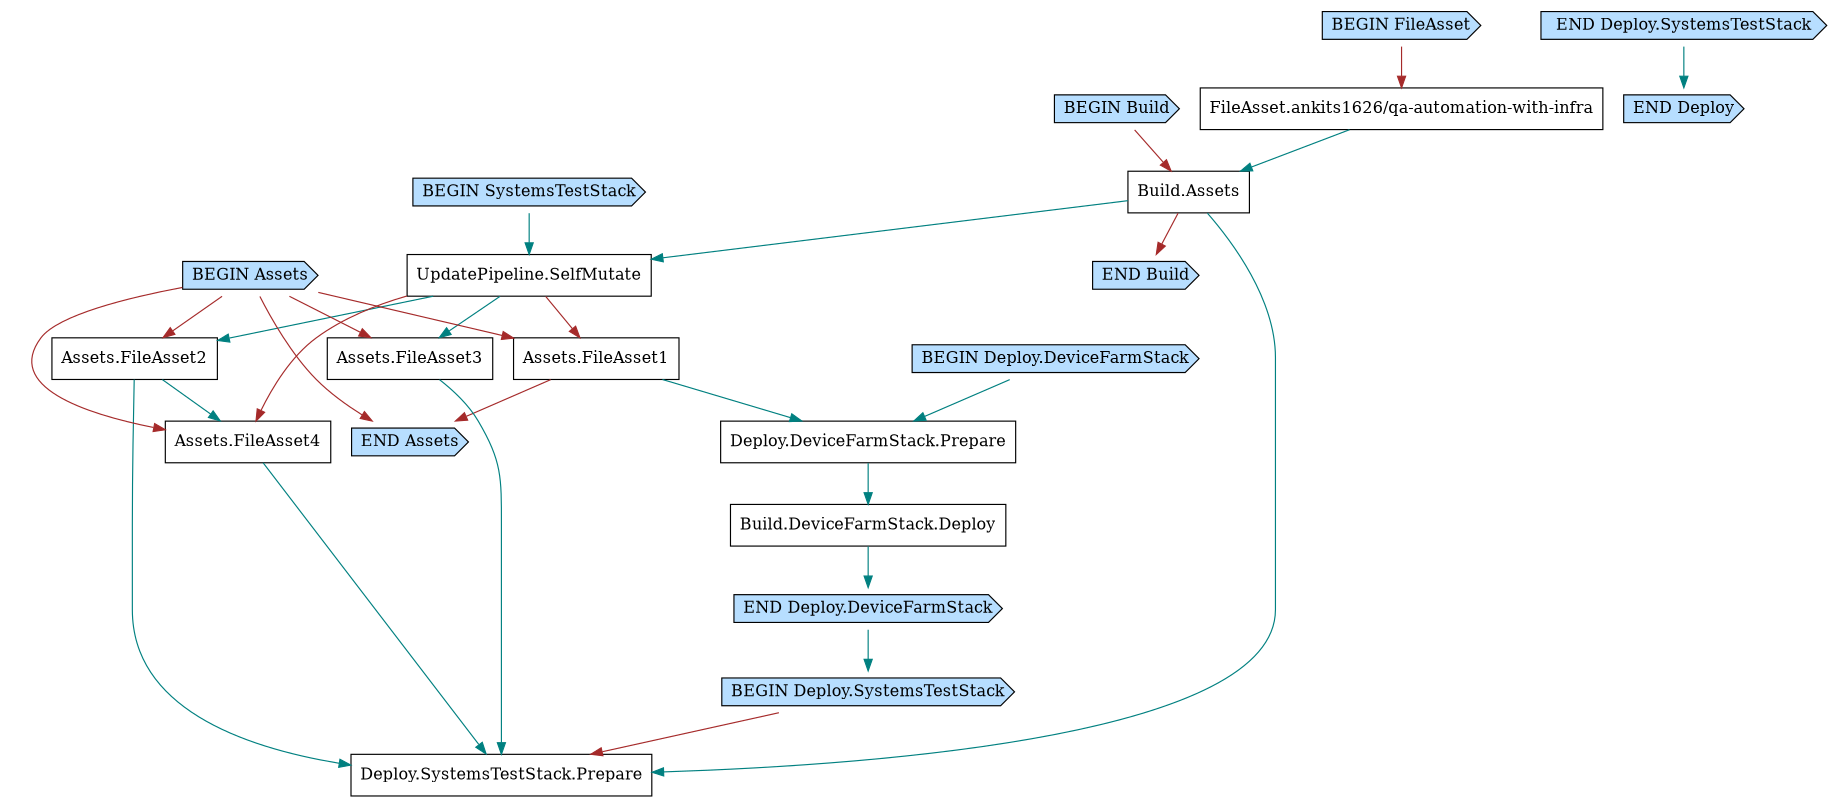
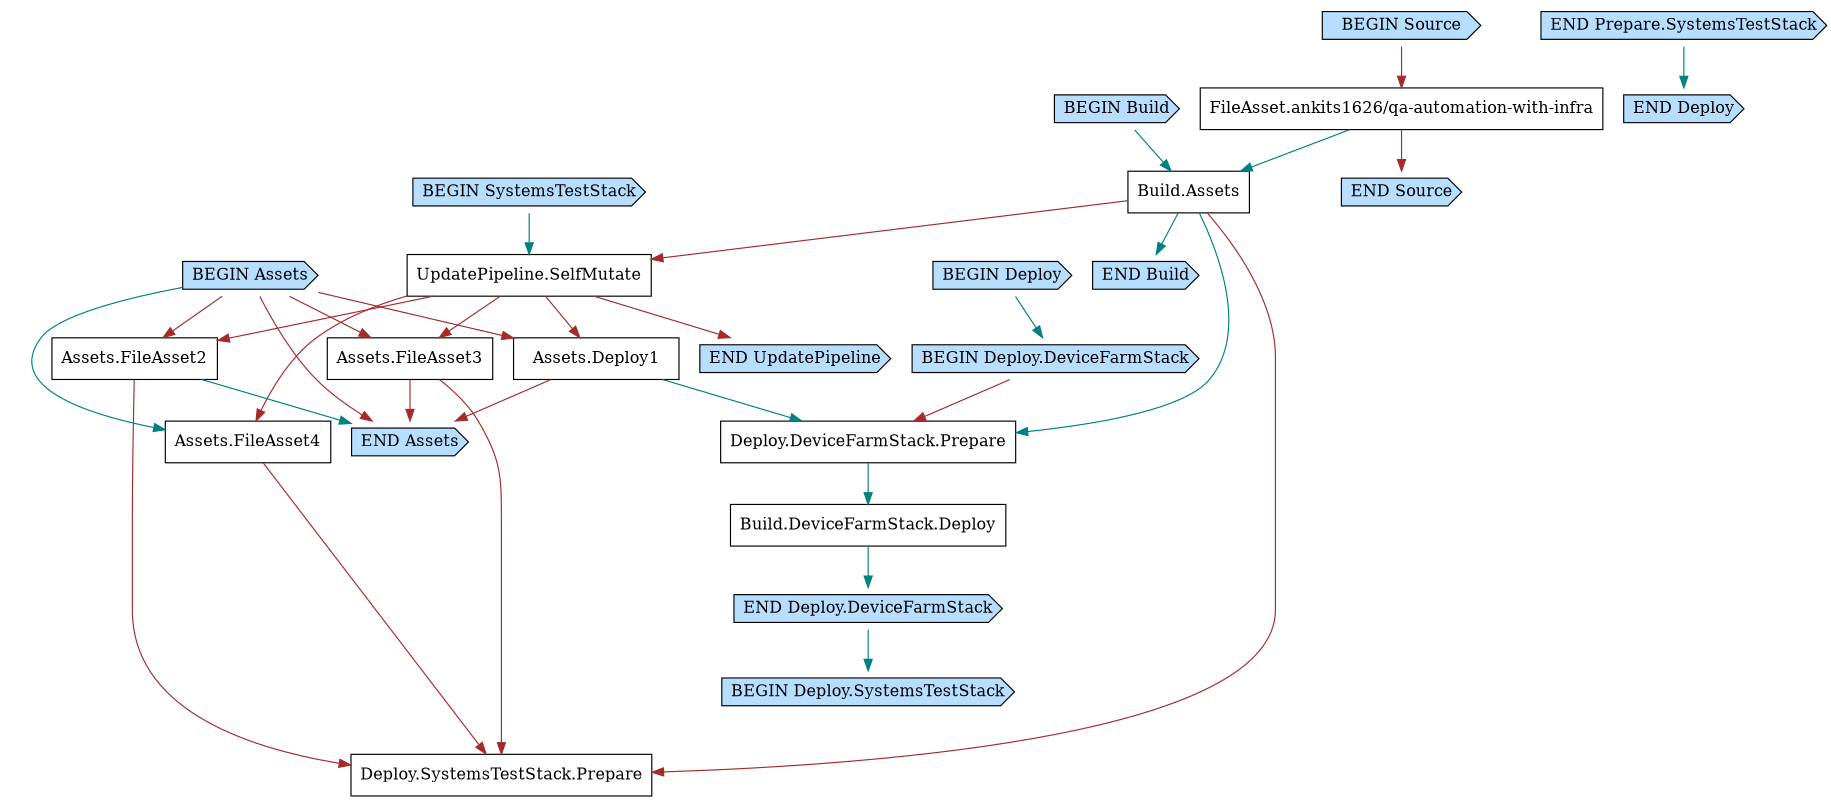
(1402, 25) -> (1402, 25)
(1684, 25) -> (1684, 25)
(1149, 146) -> (1149, 146)
none -> (1402, 192)
(895, 229) -> (895, 229)
(1170, 229) -> (1170, 229)
none -> (1002, 275)
(475, 314) -> (475, 314)
(316, 320) -> (316, 320)
(37, 347) -> (37, 347)
(596, 359) -> (596, 359)
none -> (795, 359)
none -> (1203, 385)
none -> (410, 395)
(187, 397) -> (274, 401)
(967, 398) -> (967, 398)
(501, 551) -> (501, 551)
(371, 604) -> (371, 604)
(136, 635) -> (136, 635)
(1193, 693) -> (1193, 693)
(691, 732) -> none
